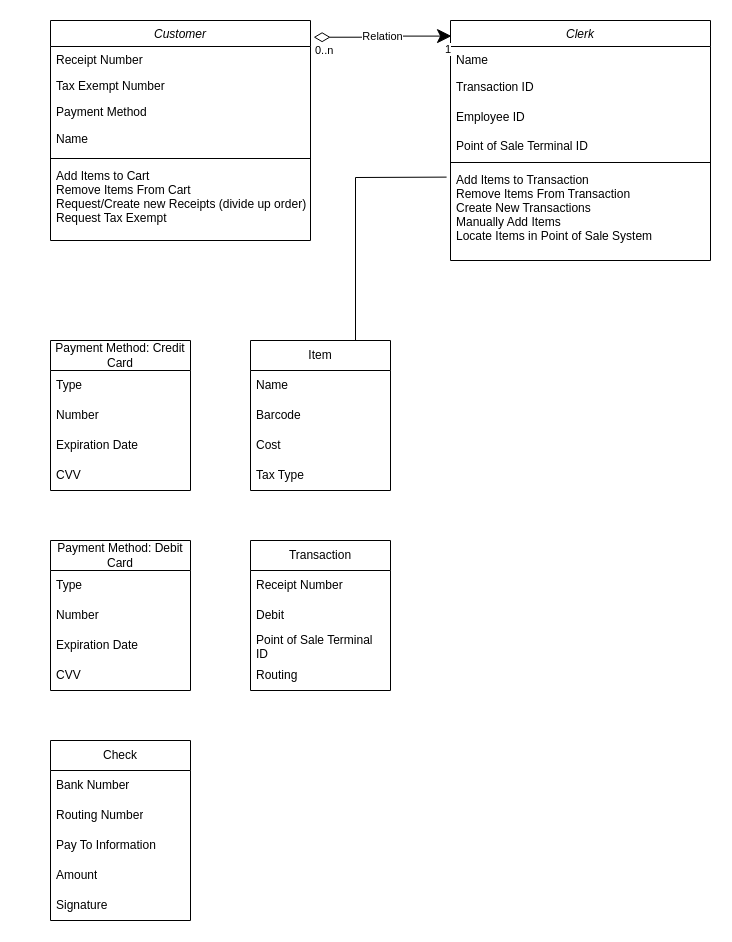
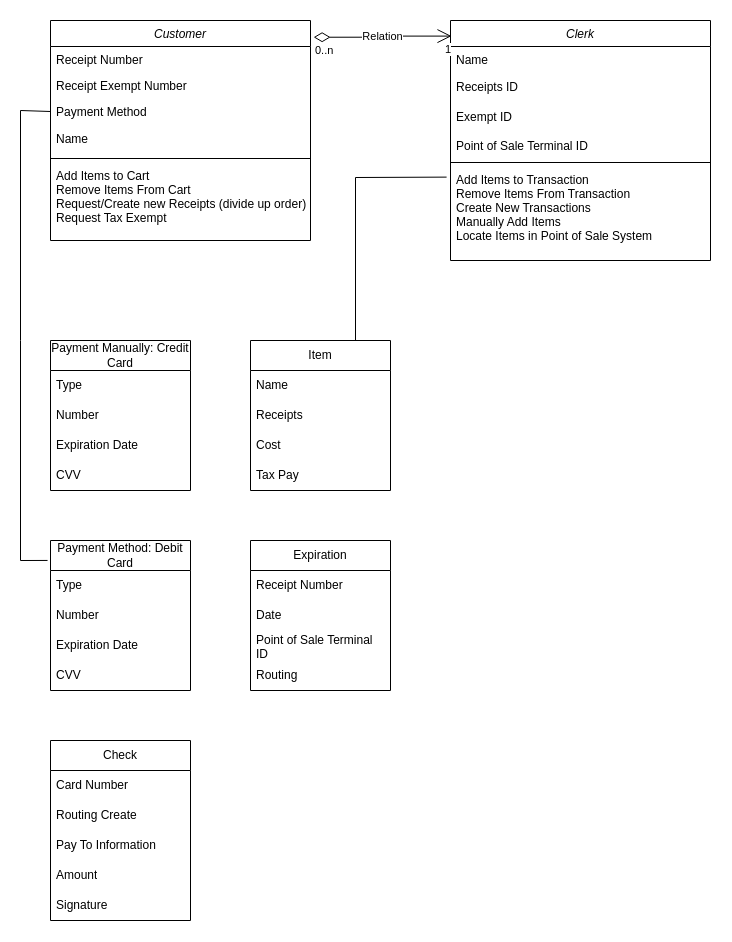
(439, 36) -> (443, 36)
(110, 86) -> (122, 86)
(500, 88) -> (490, 88)
(490, 118) -> (485, 118)
none -> (21, 336)
(121, 356) -> (121, 356)
(280, 416) -> (282, 416)
(282, 476) -> (278, 476)
(321, 556) -> (321, 556)
(272, 616) -> (270, 616)
(92, 786) -> (92, 786)
(100, 816) -> (100, 816)
